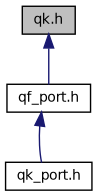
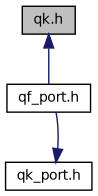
(40, 144) -> (58, 130)
